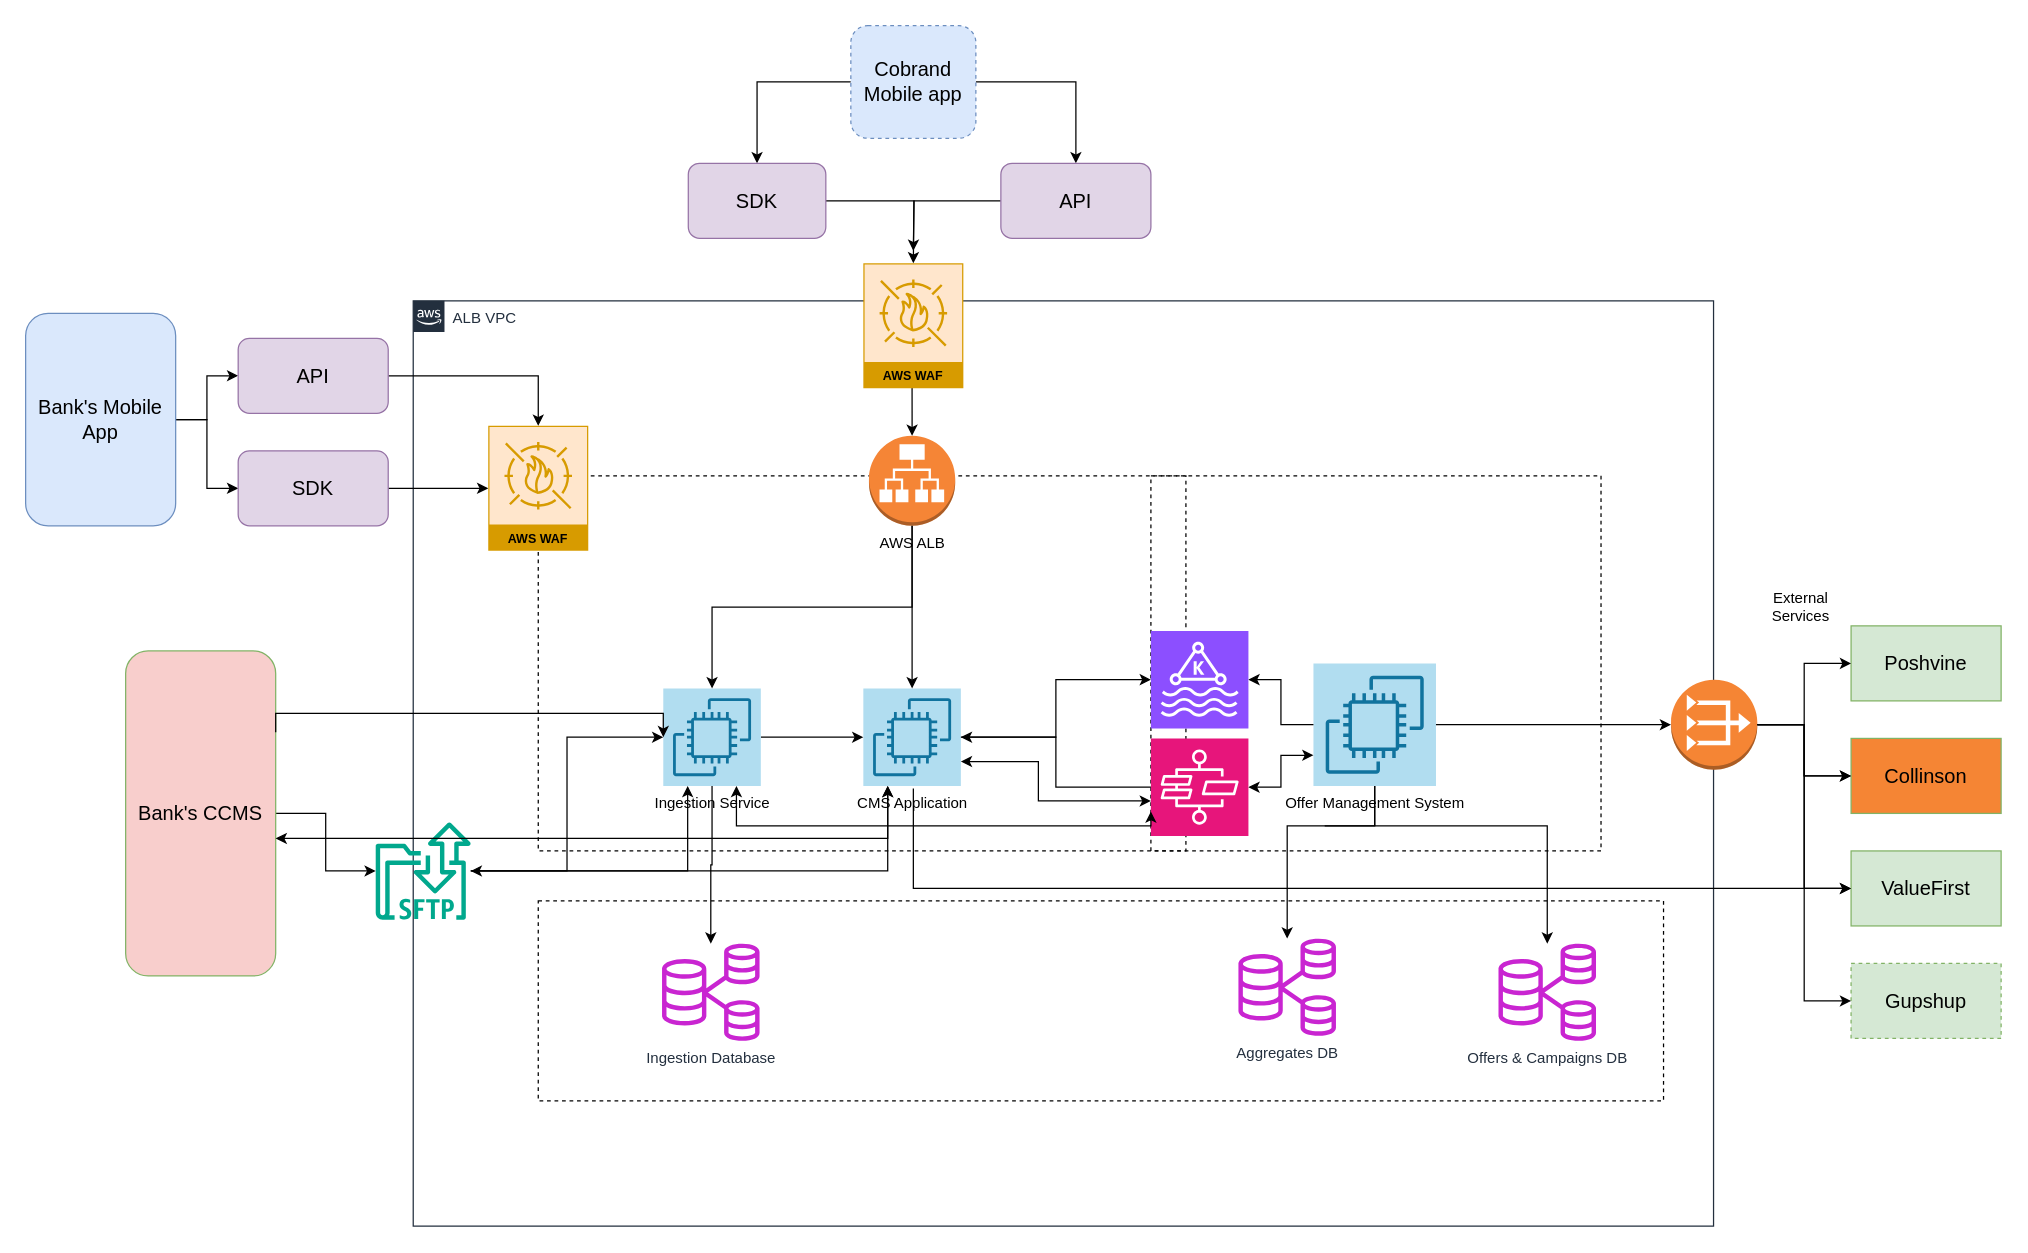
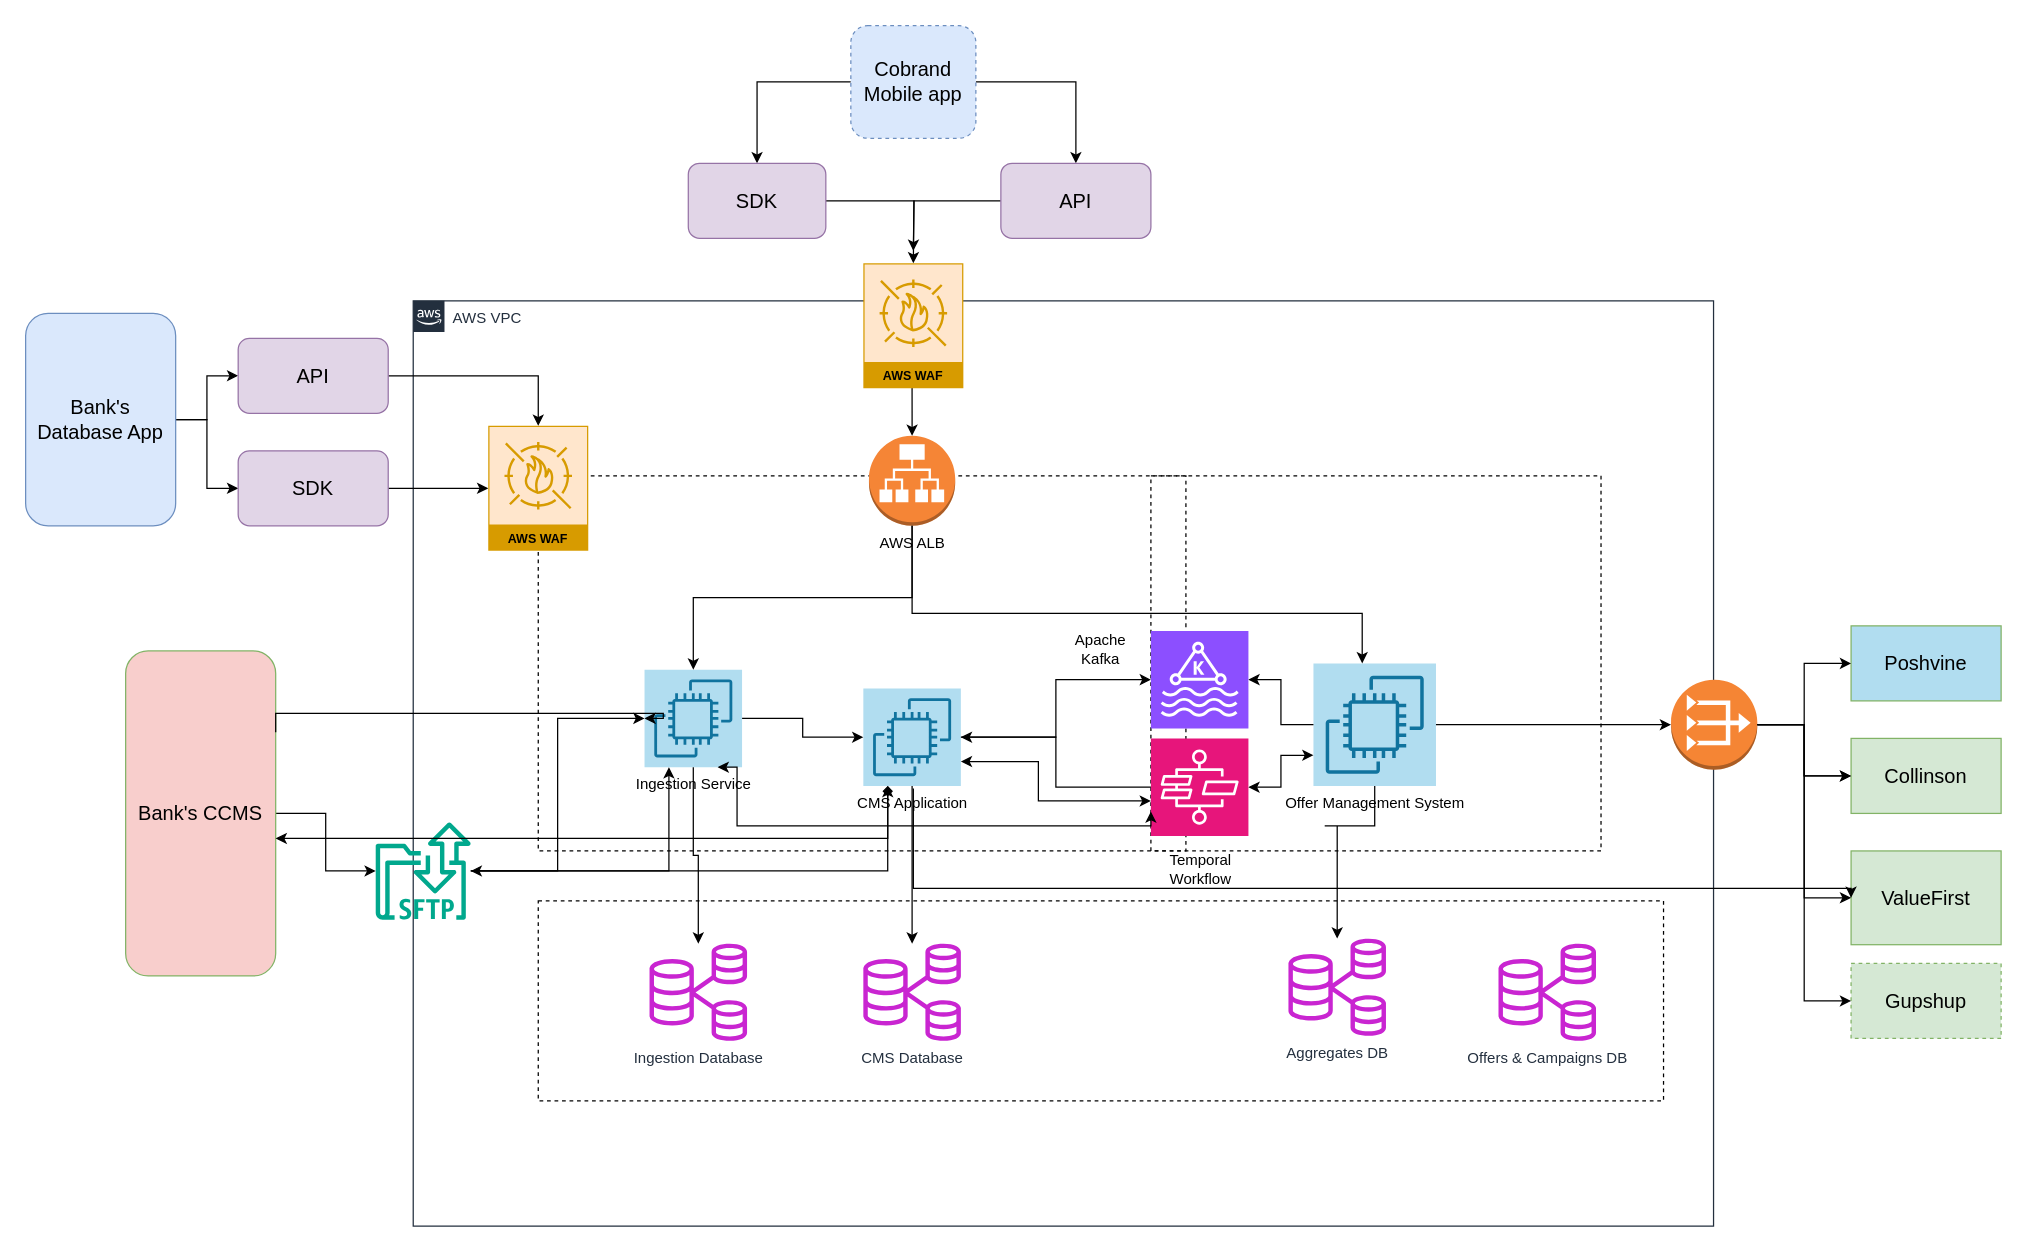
(481, 318) -> (481, 318)
(101, 419) -> (101, 419)
(1801, 607) -> none
none -> (1159, 613)
(912, 648) -> none
none -> (1101, 649)
(1926, 663) -> (1926, 663)
(712, 737) -> (693, 718)
(1926, 776) -> (1926, 776)
(1516, 826) -> none
(709, 838) -> (709, 838)
none -> (1201, 869)
(1926, 888) -> (1926, 898)
none -> (912, 912)
(1287, 987) -> (1337, 987)
(711, 992) -> (698, 992)
none -> (912, 992)
